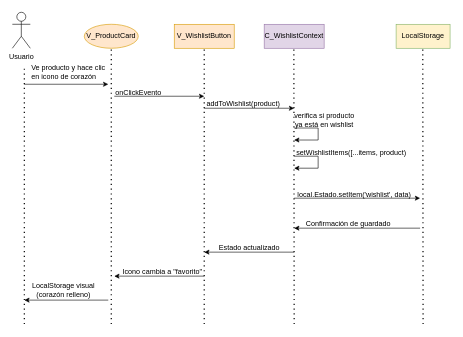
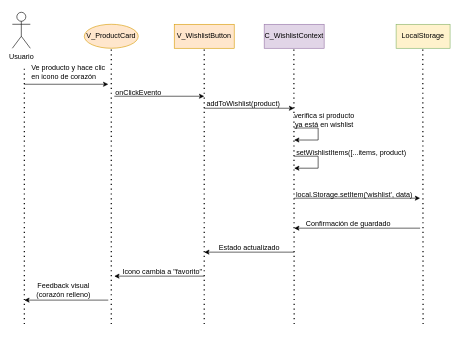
(355, 195) -> (355, 195)
(64, 290) -> (64, 290)
